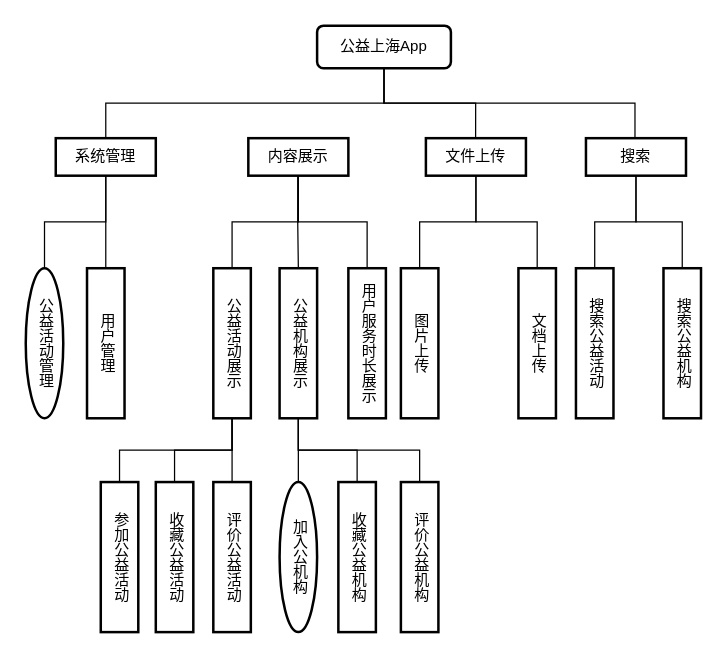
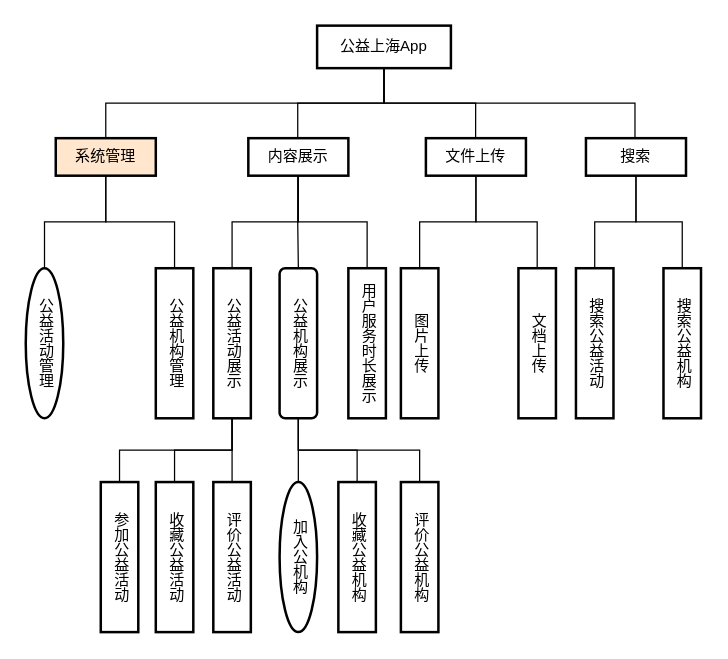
(384, 47) -> (384, 47)
none -> (298, 121)
(106, 157) -> (106, 157)
none -> (164, 222)
(106, 246) -> none
(106, 343) -> none
none -> (174, 343)
(298, 343) -> (298, 343)
